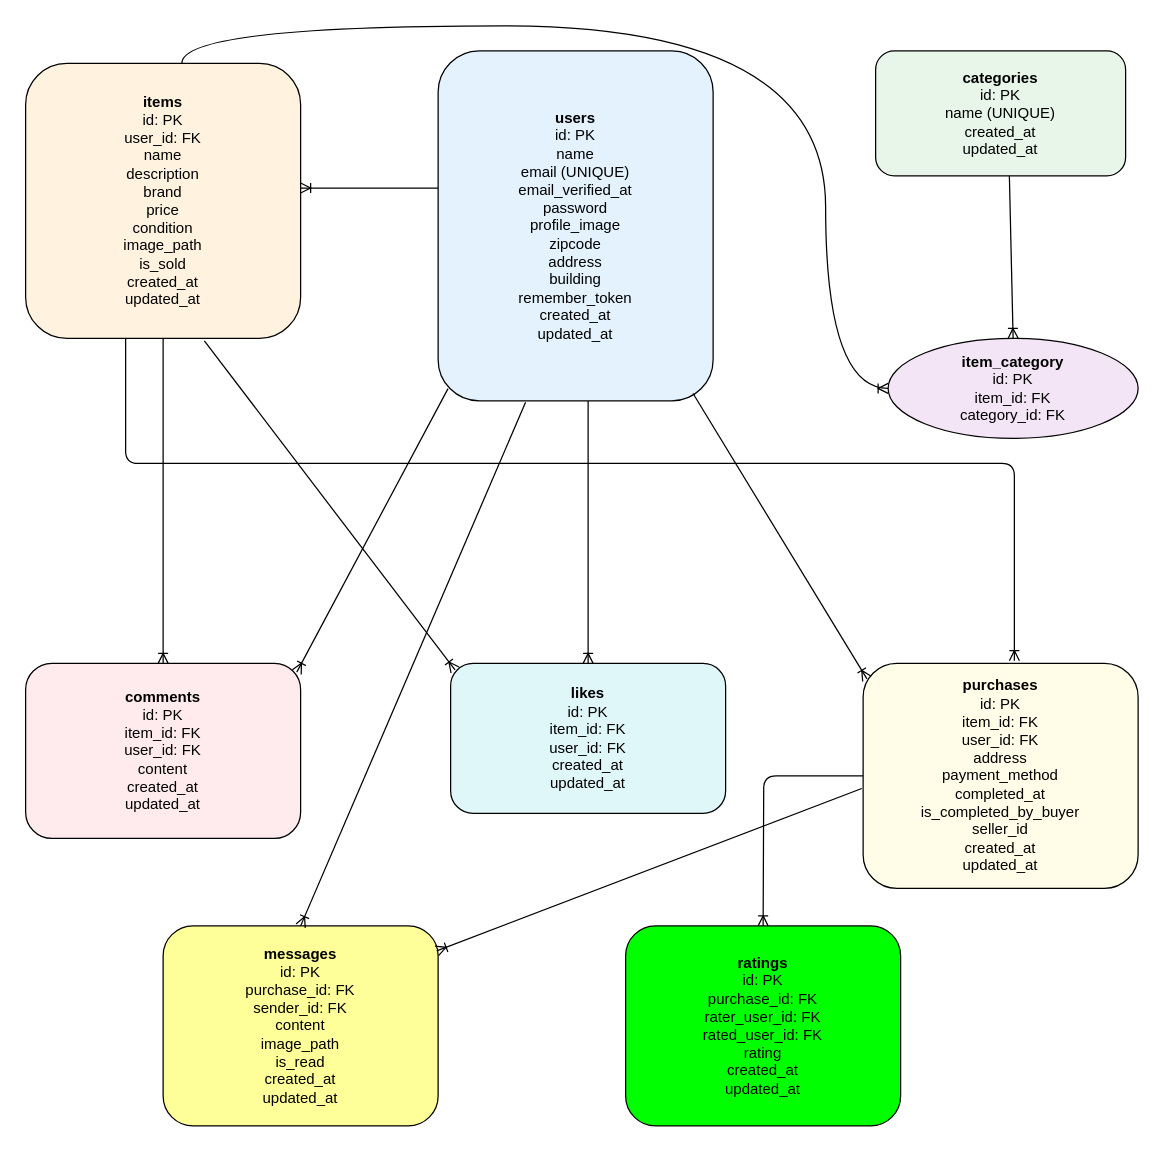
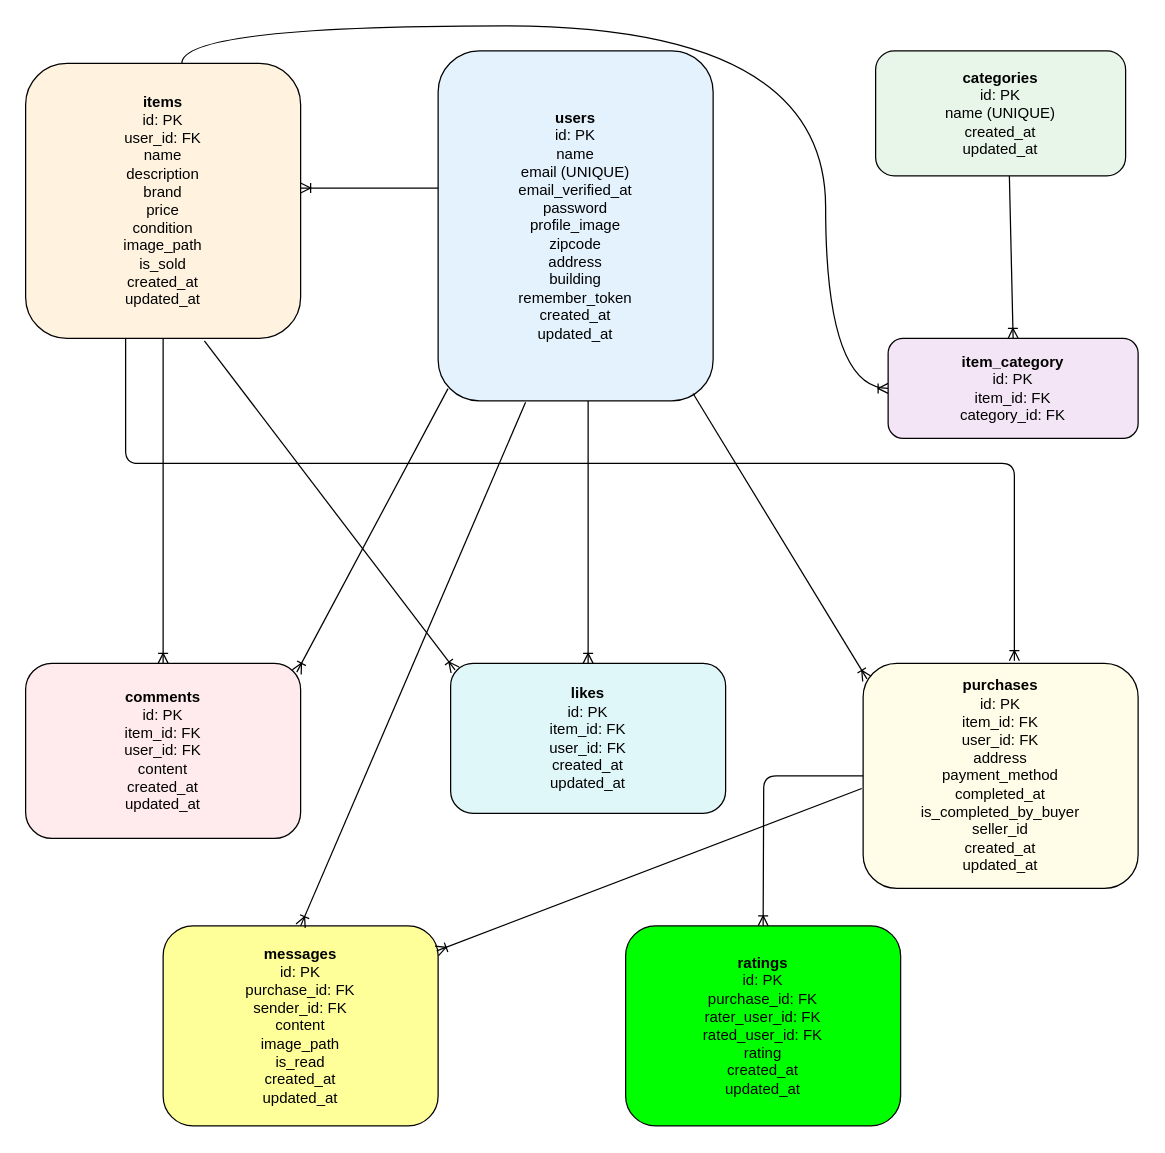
(1013, 388) -> (1013, 388)
